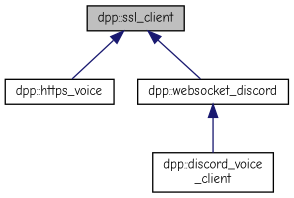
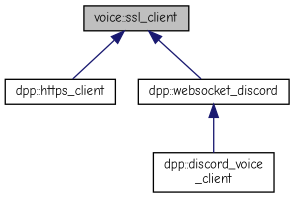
(136, 18) -> (136, 18)
(60, 92) -> (60, 92)
